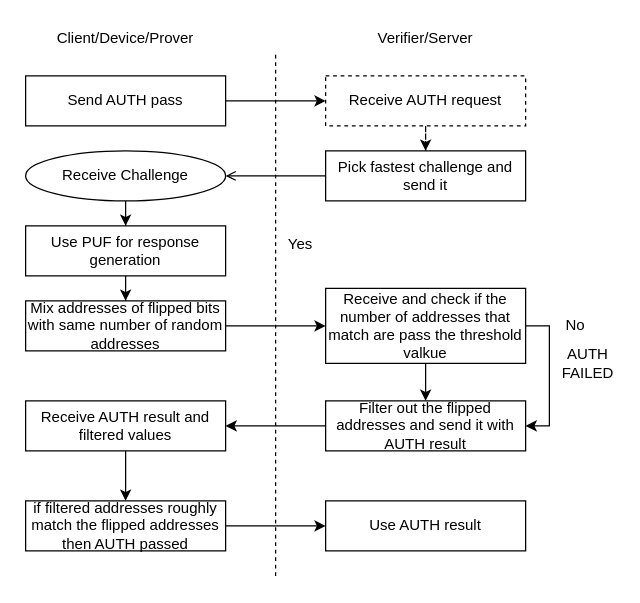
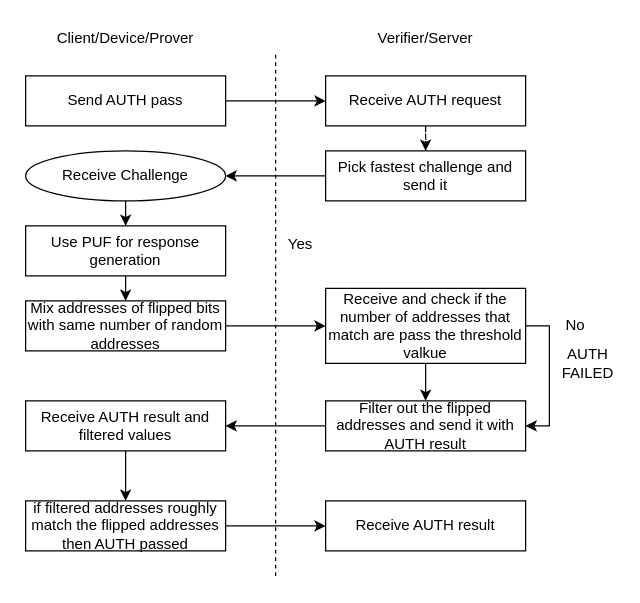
(426, 101) -> (426, 101)
(233, 176) -> (236, 176)
(426, 526) -> (426, 526)
